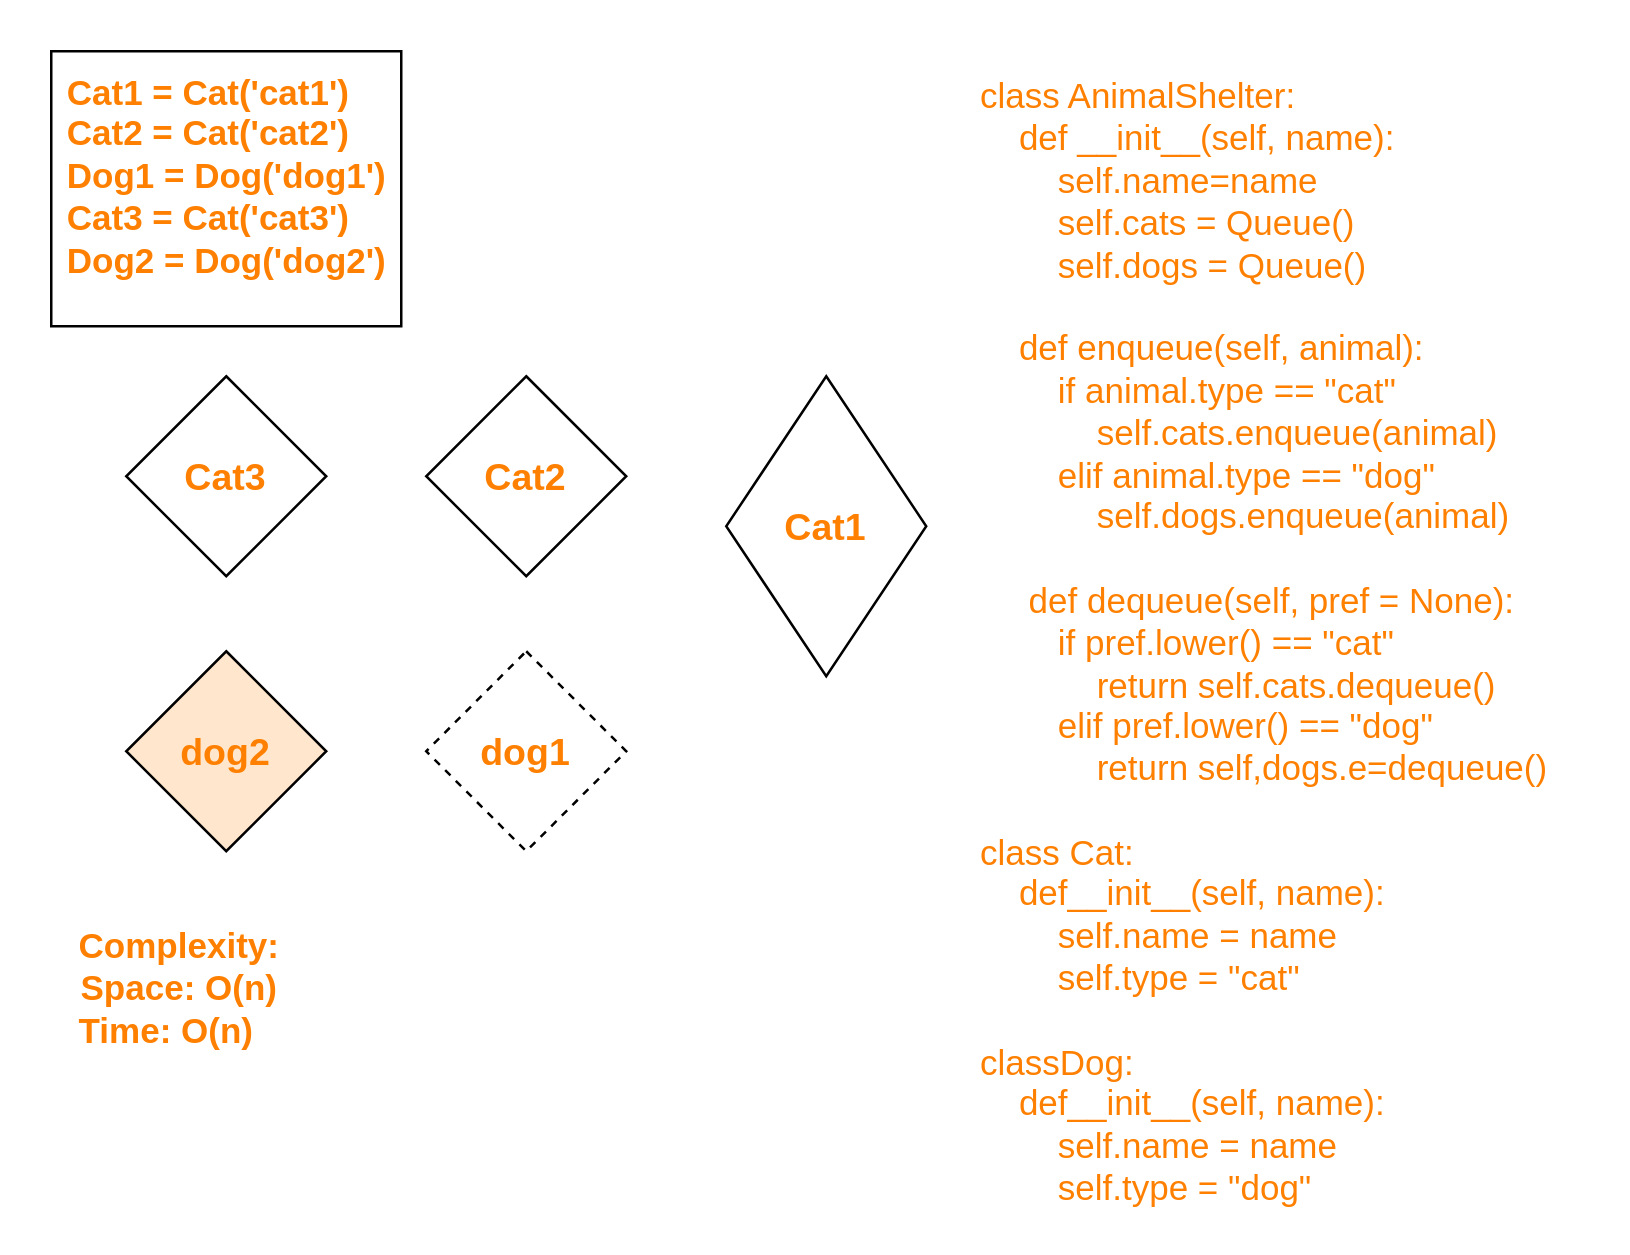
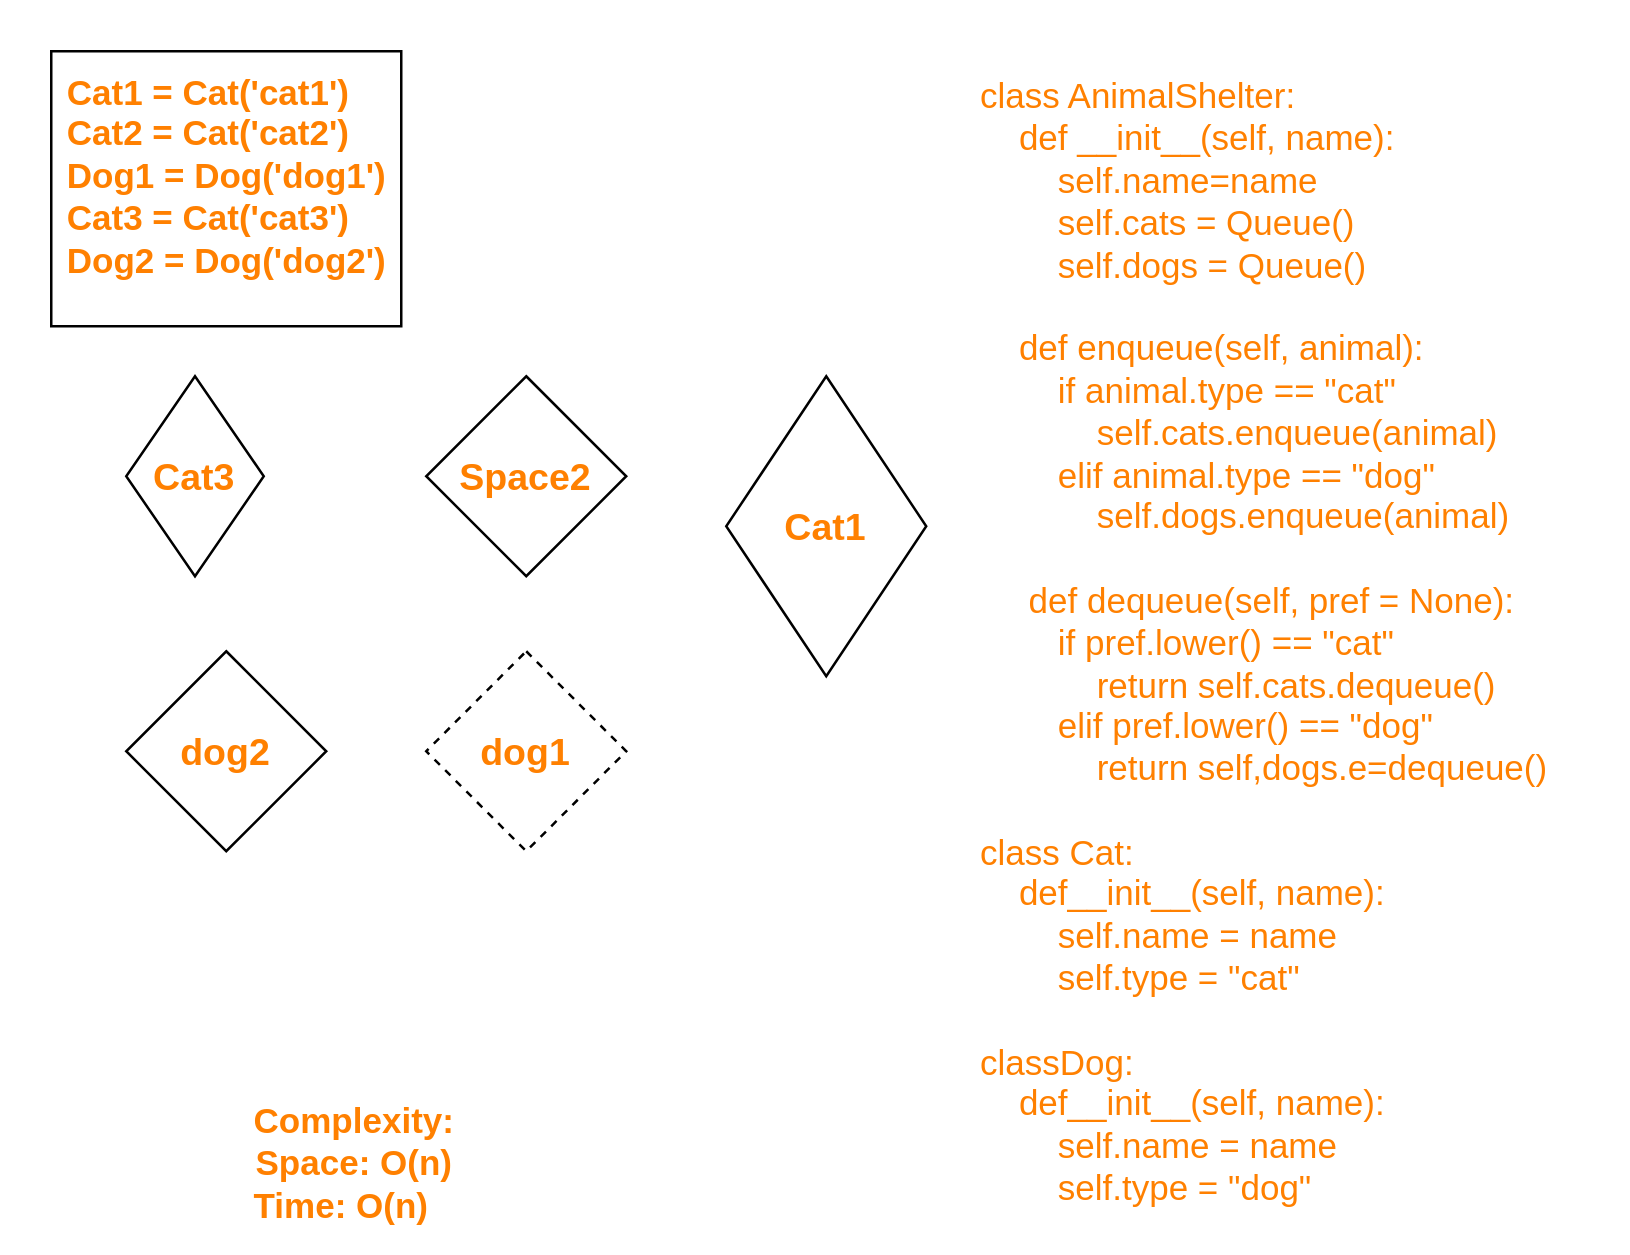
(226, 476) -> (195, 476)
(526, 476) -> (526, 476)
(226, 751) -> (226, 751)
(179, 989) -> (354, 1164)
